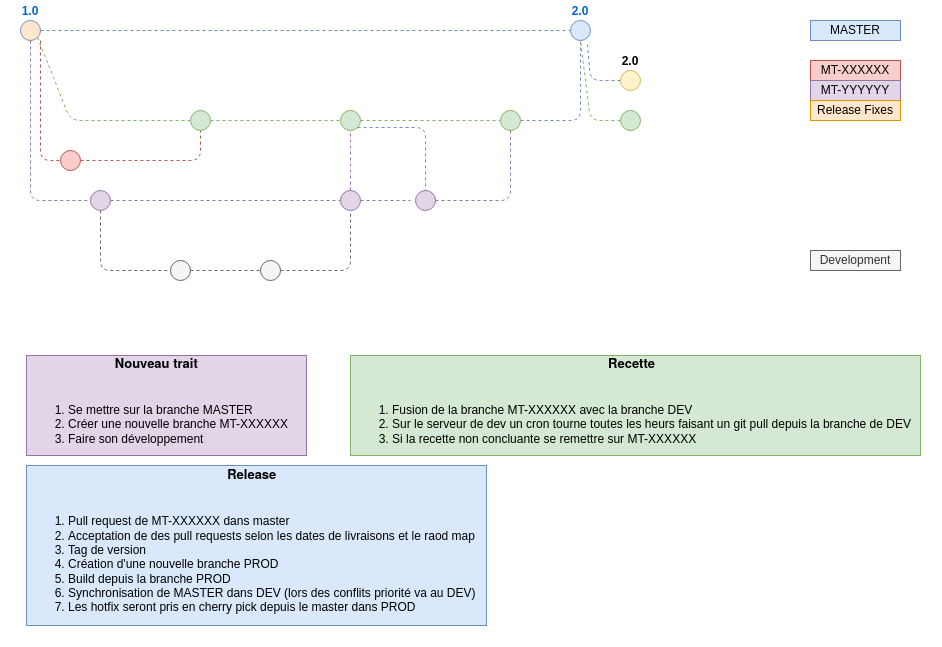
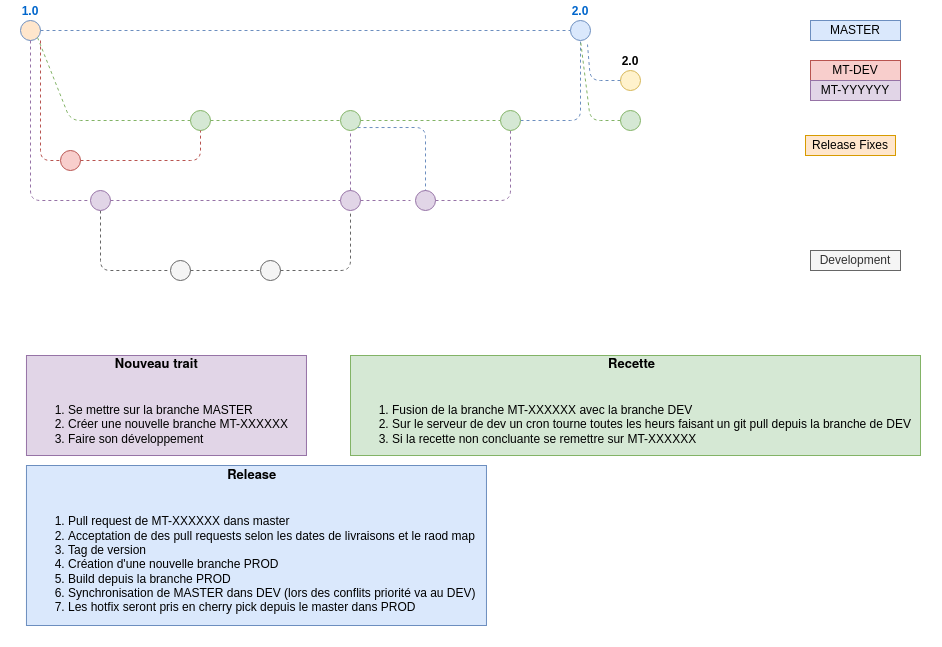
(856, 71) -> (856, 71)
(856, 111) -> (851, 146)
